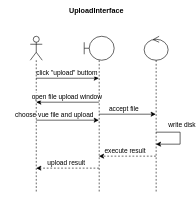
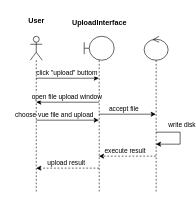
(96, 11) -> (99, 23)
none -> (36, 21)
